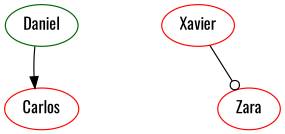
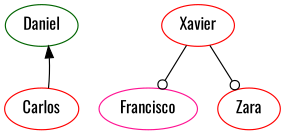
(34, 61) -> (49, 73)
none -> (148, 109)
